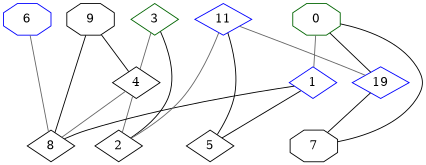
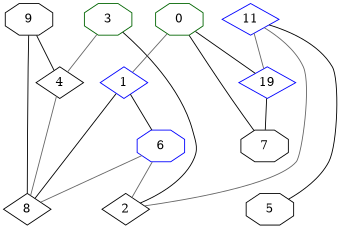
(155, 19) -> (108, 19)
(128, 112) -> (142, 180)
(261, 114) -> (141, 112)
(210, 146) -> (270, 209)
